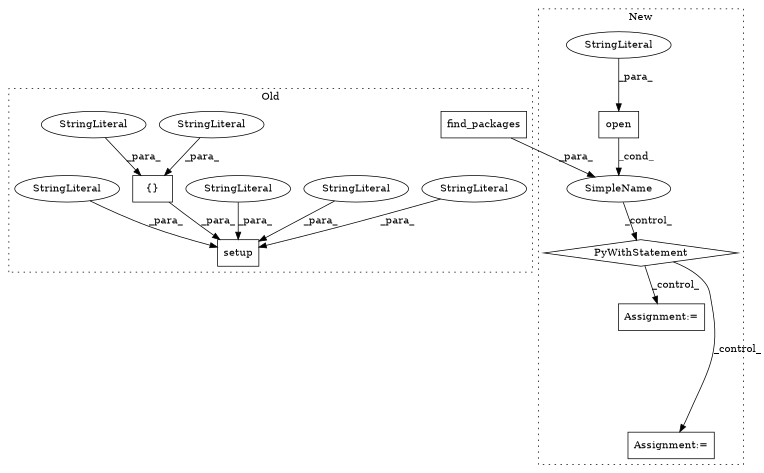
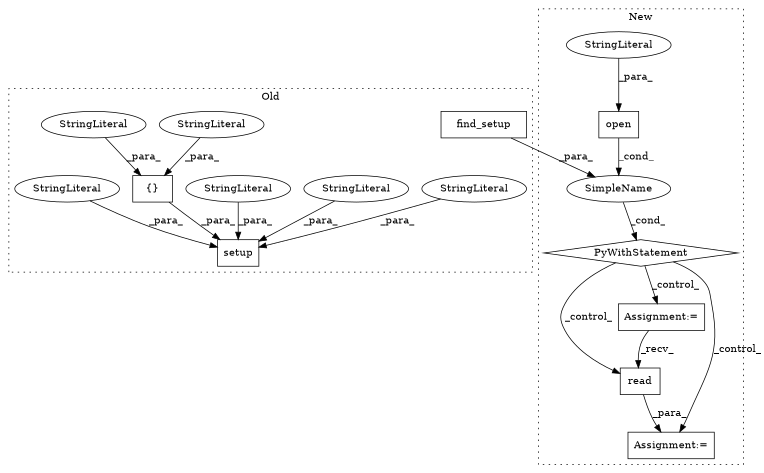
(484, 125) -> (484, 125)
(648, 221) -> (648, 221)
none -> (640, 381)
